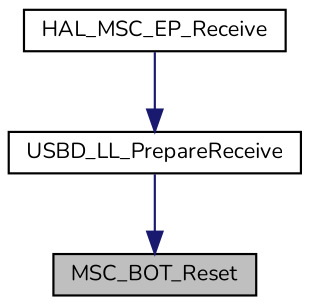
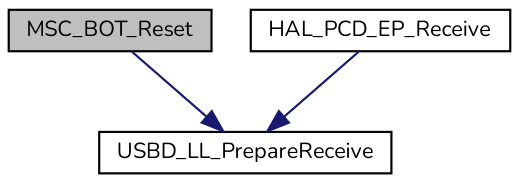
(155, 31) -> (381, 31)
(155, 203) -> (169, 84)
